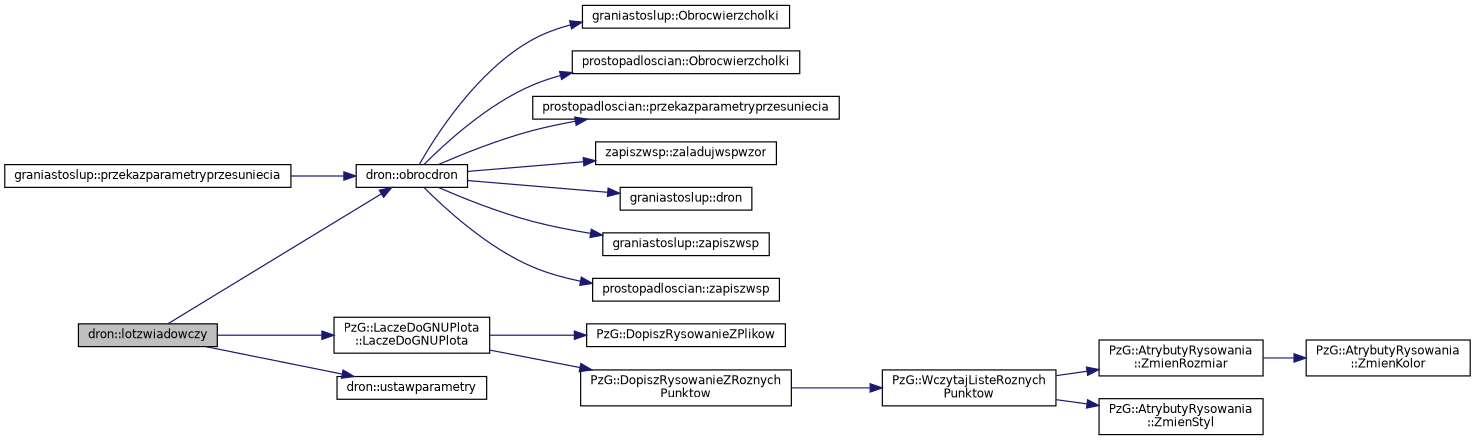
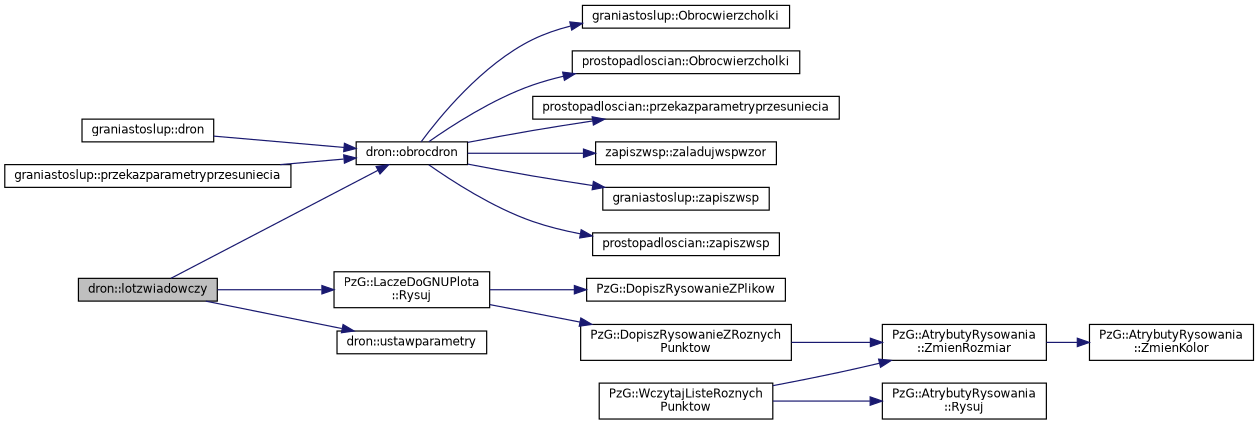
(538, 186) -> (279, 142)
(412, 335) -> (412, 290)
(831, 388) -> (831, 342)
(1181, 417) -> (964, 401)
